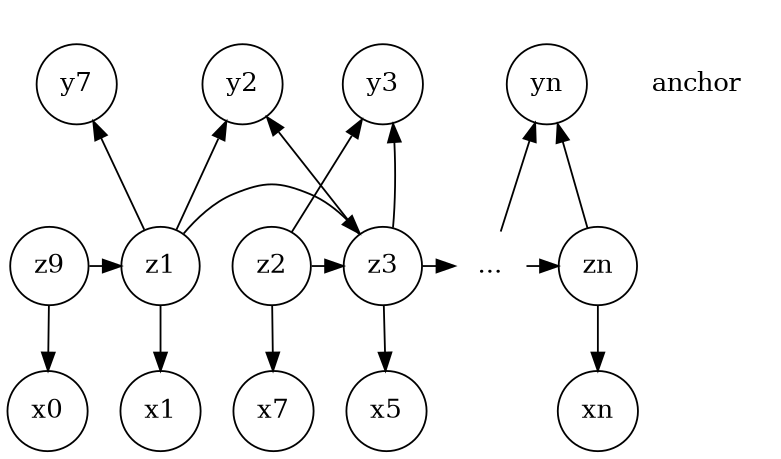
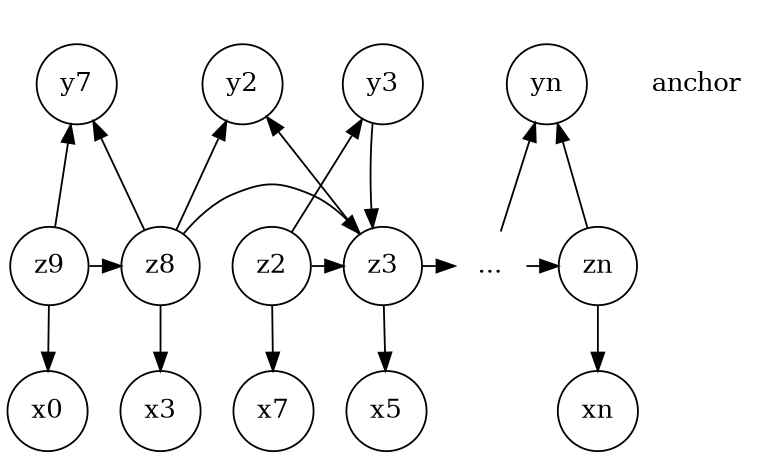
none -> (62, 185)
(395, 185) -> (371, 167)
(161, 266) -> (161, 266)
(161, 411) -> (161, 411)
